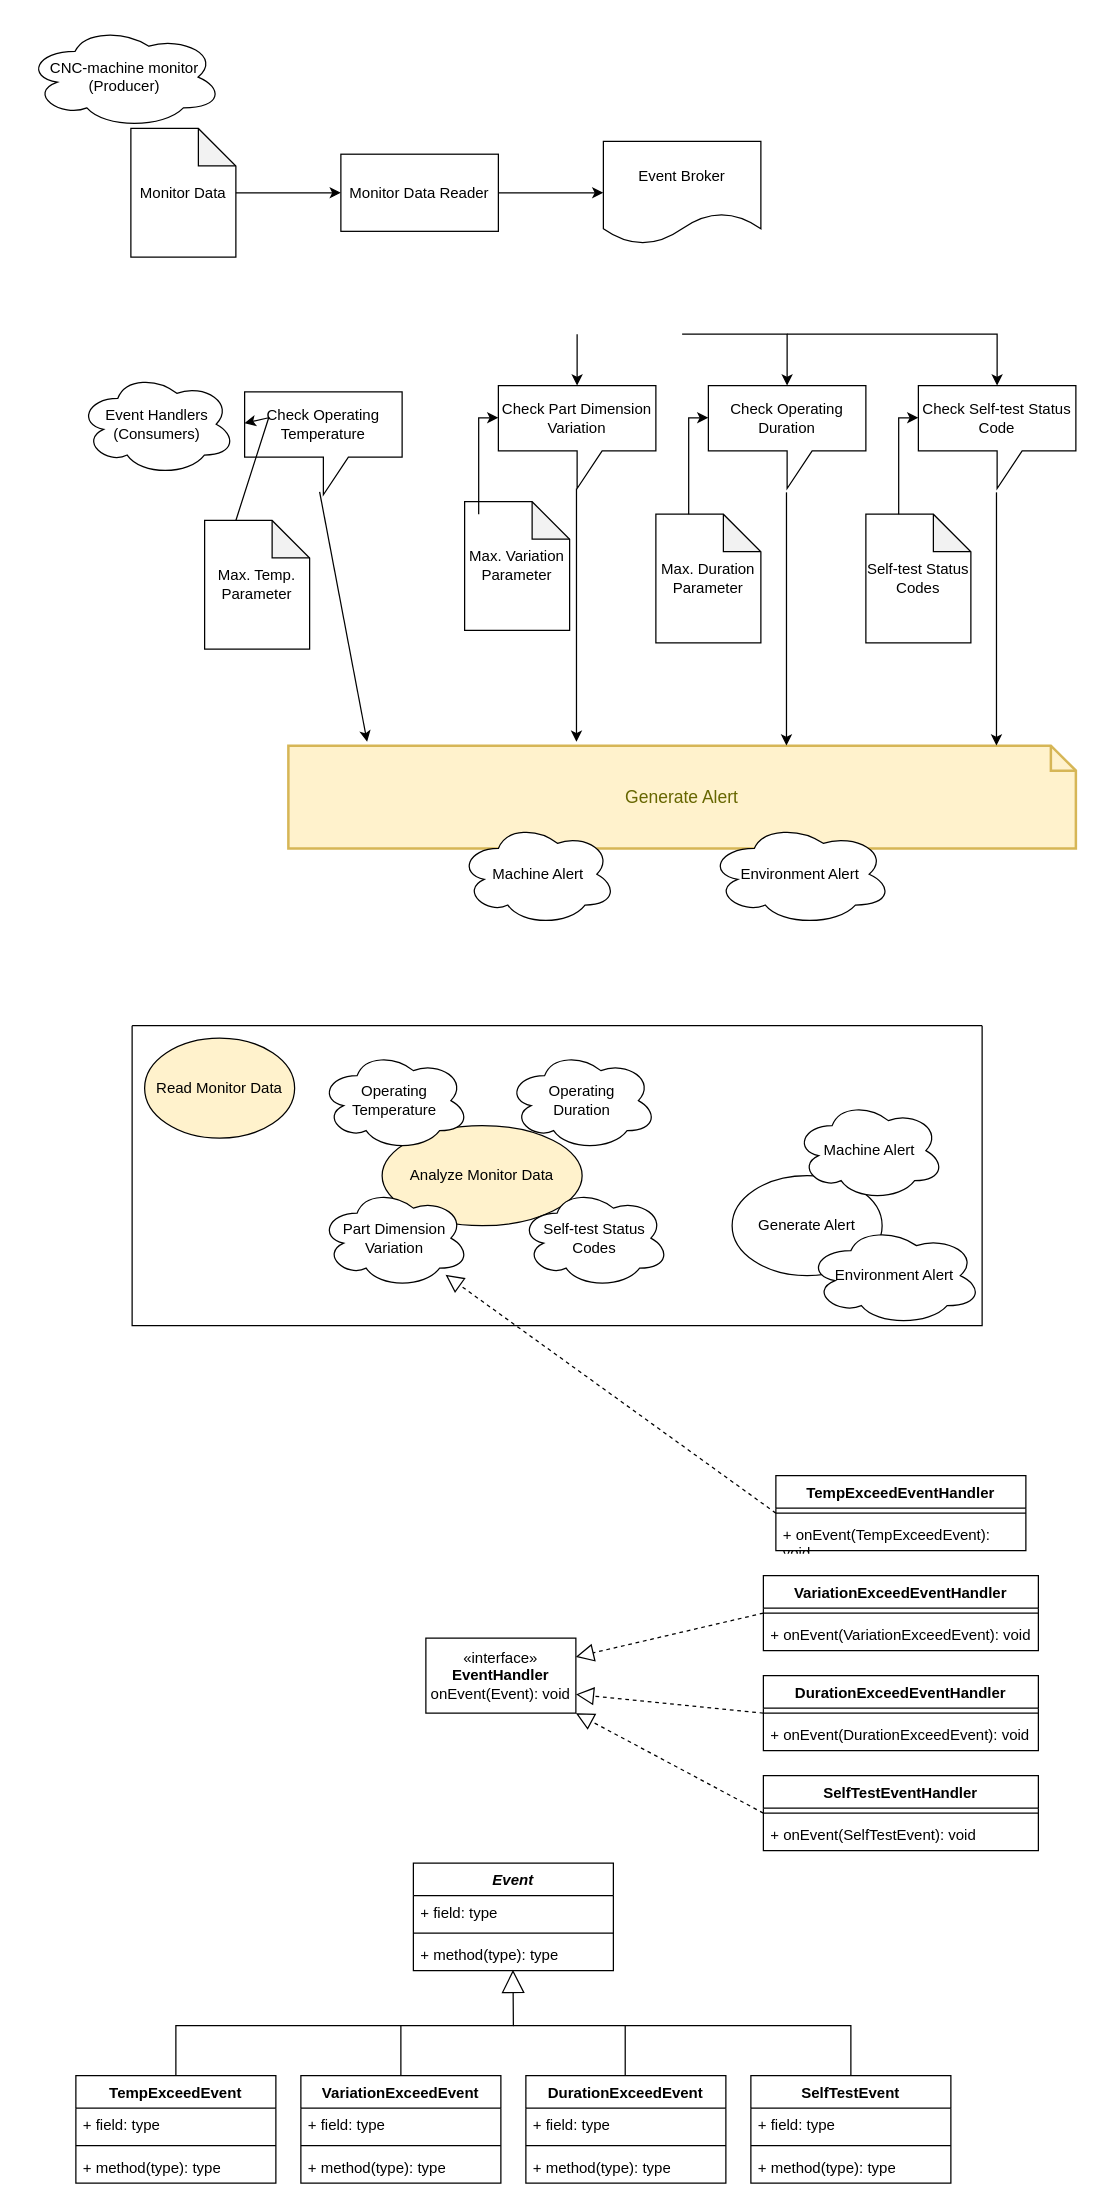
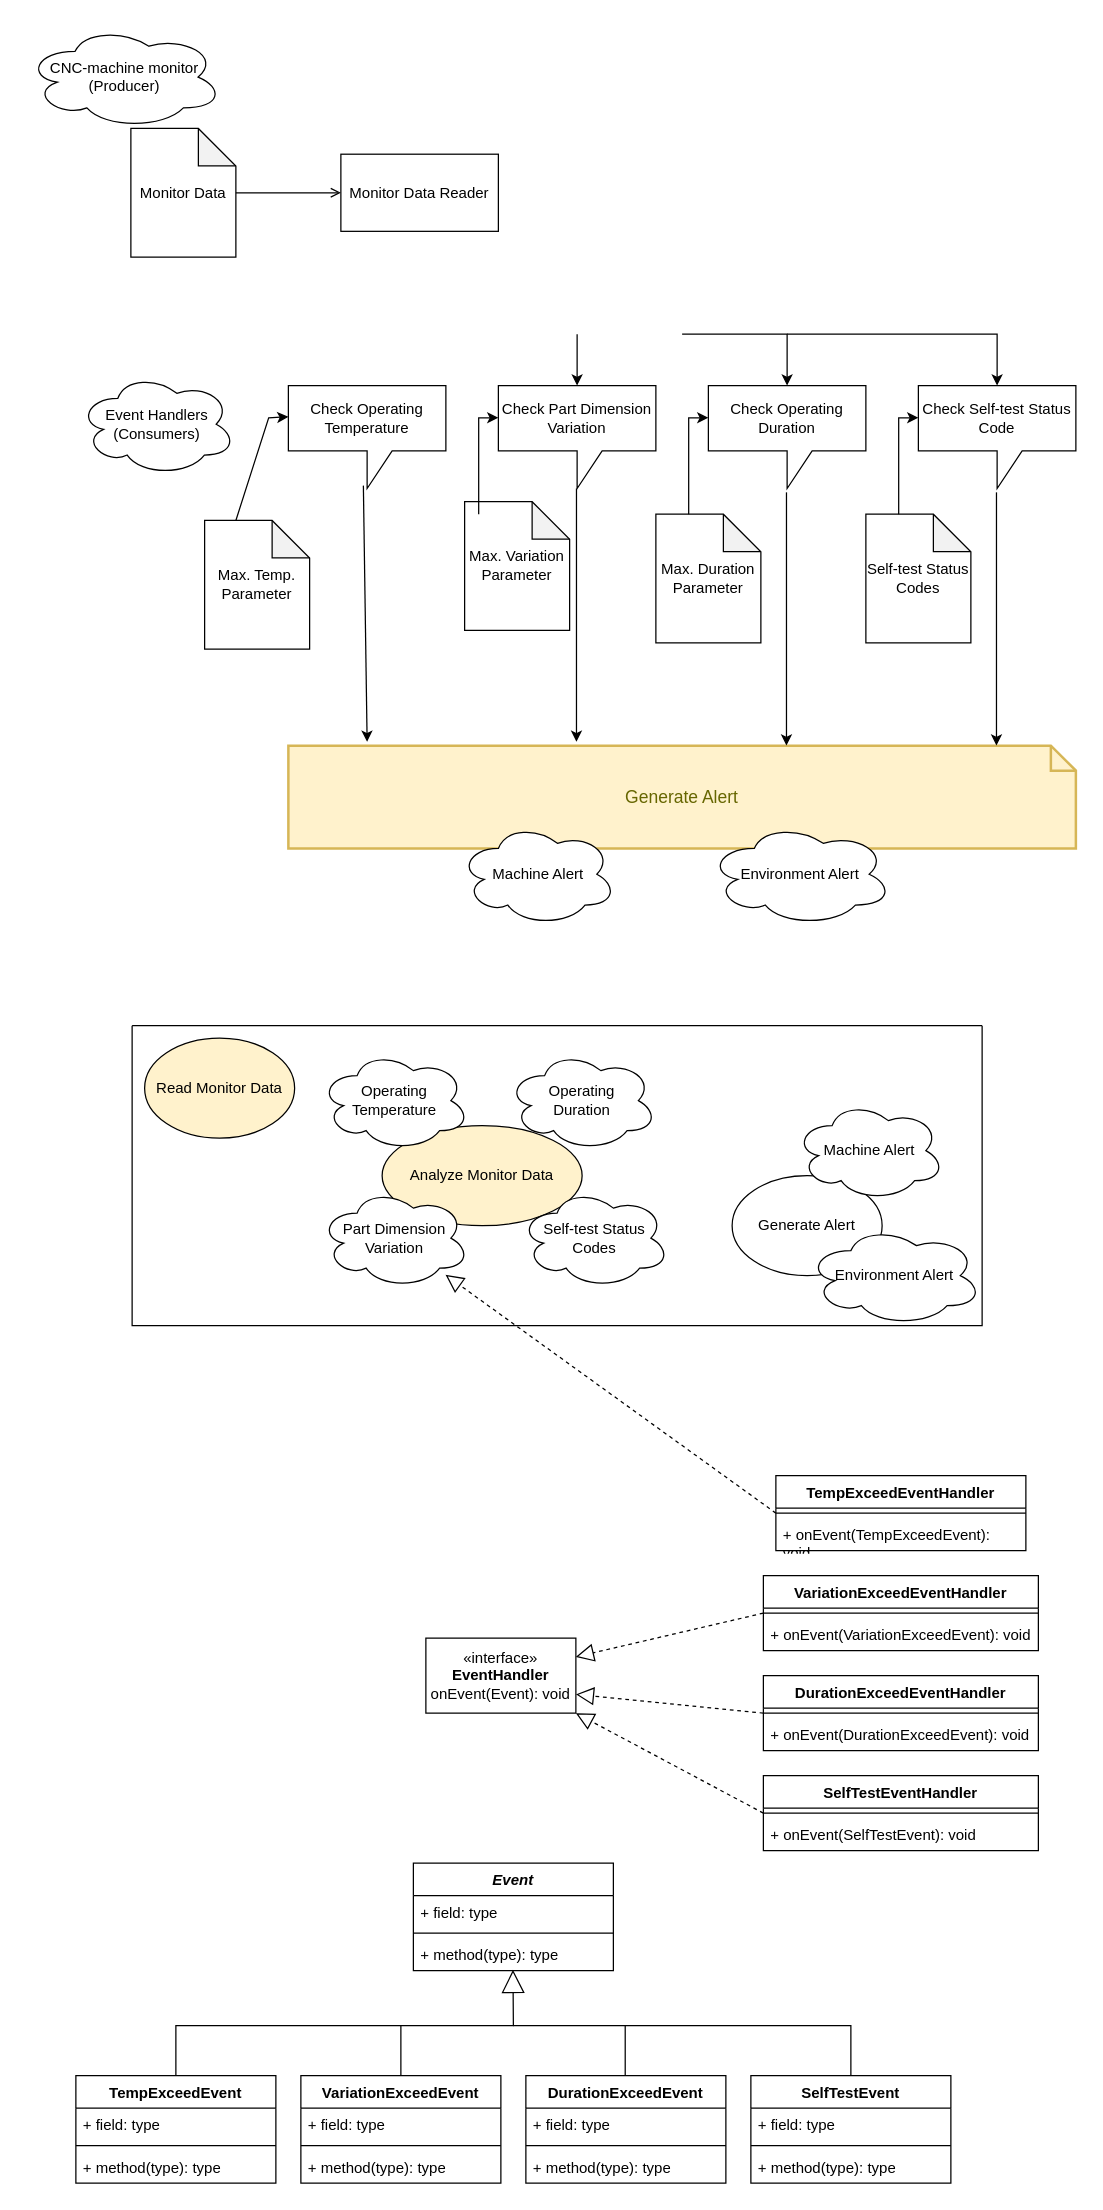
(331, 193) -> (333, 193)
(546, 193) -> none
(682, 193) -> none
(323, 443) -> (367, 437)
